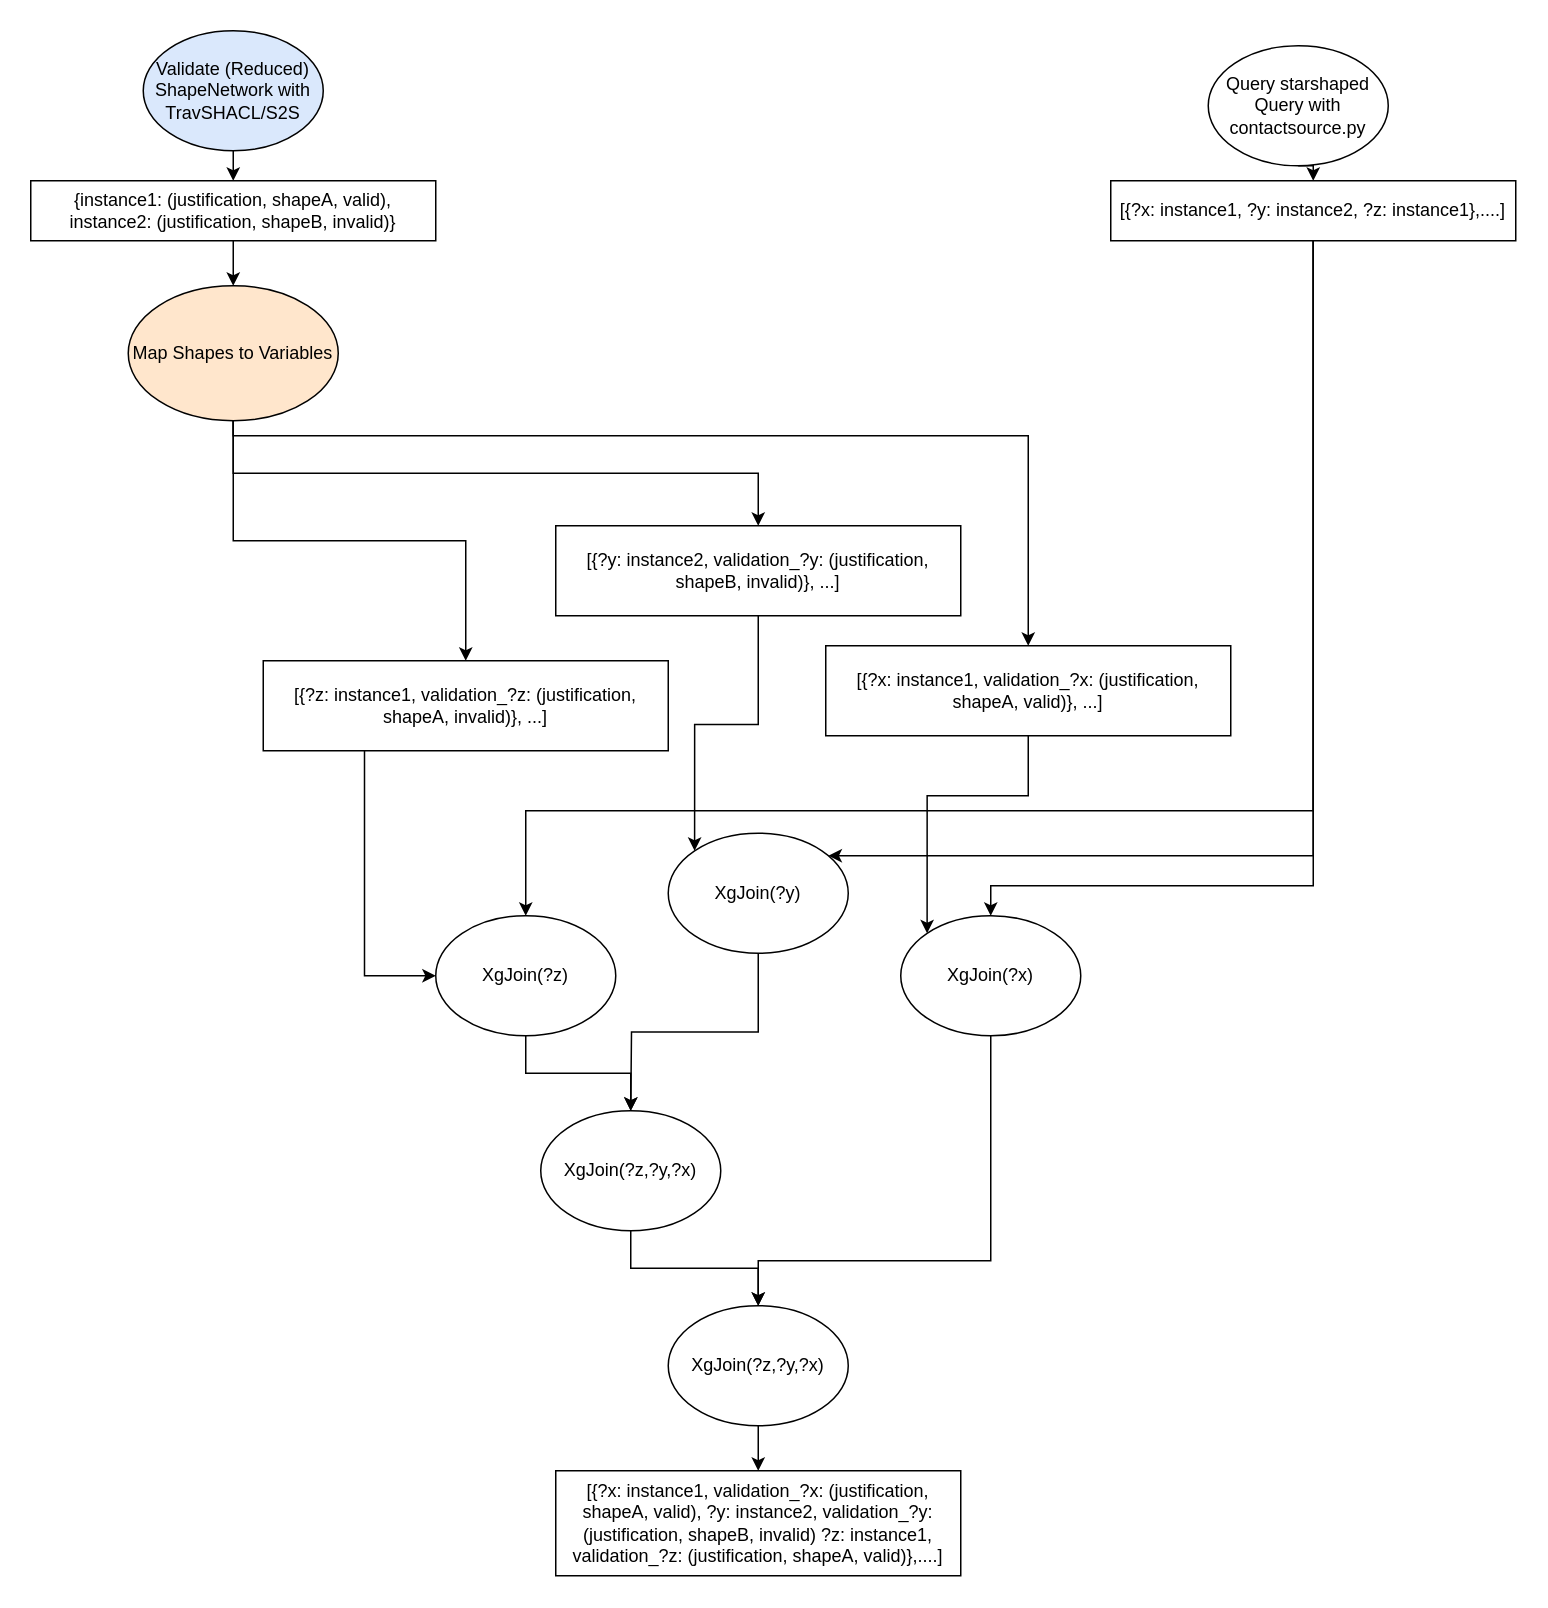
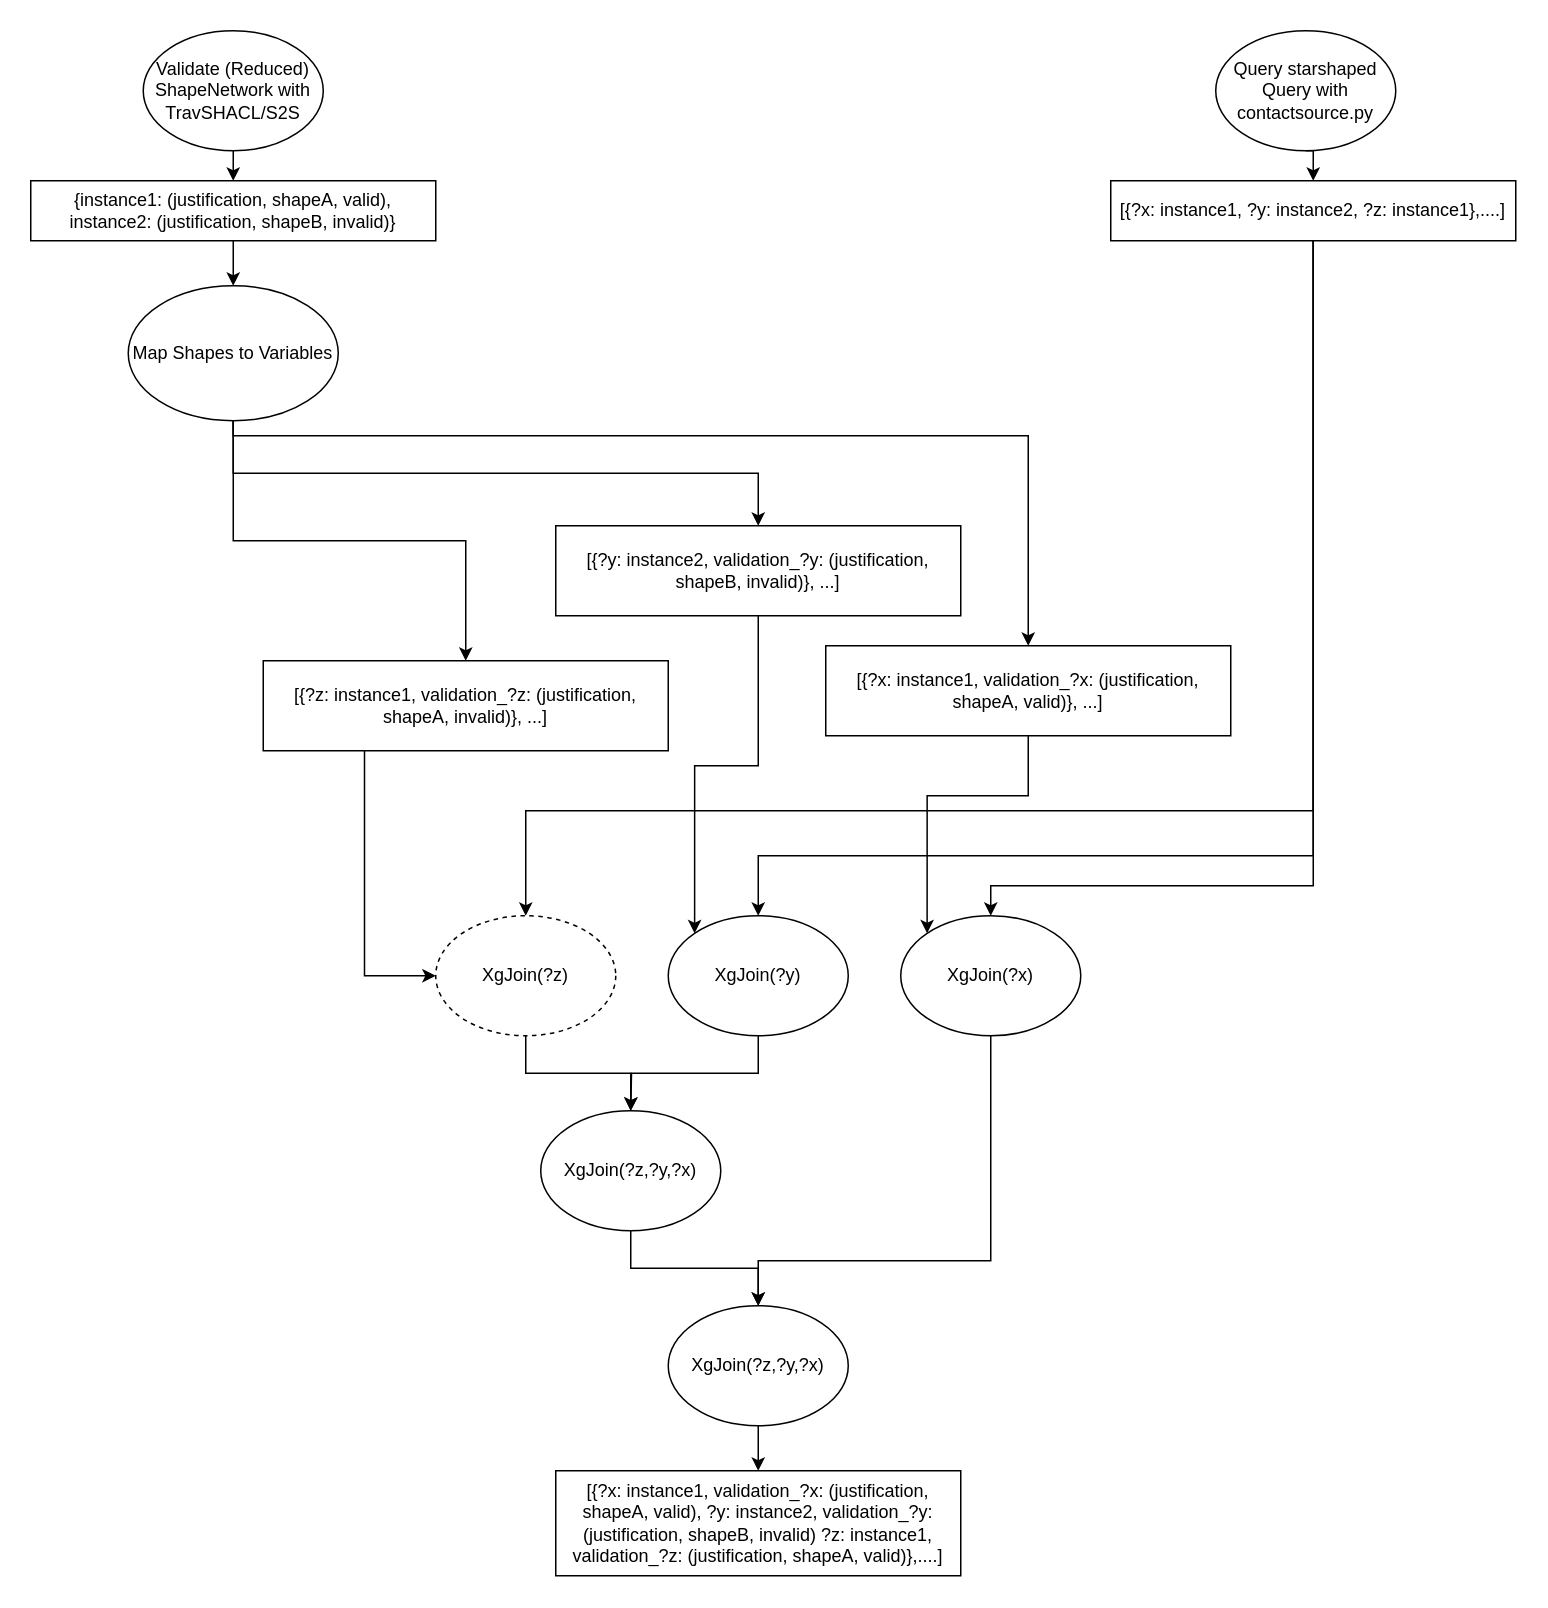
(233, 91) -> (233, 91)
(1298, 106) -> (1306, 91)
(233, 353) -> (233, 353)
(758, 893) -> (758, 976)
(526, 976) -> (526, 976)
